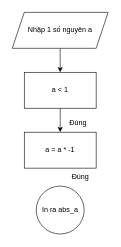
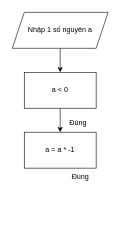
(60, 90) -> (60, 90)
(60, 210) -> none
